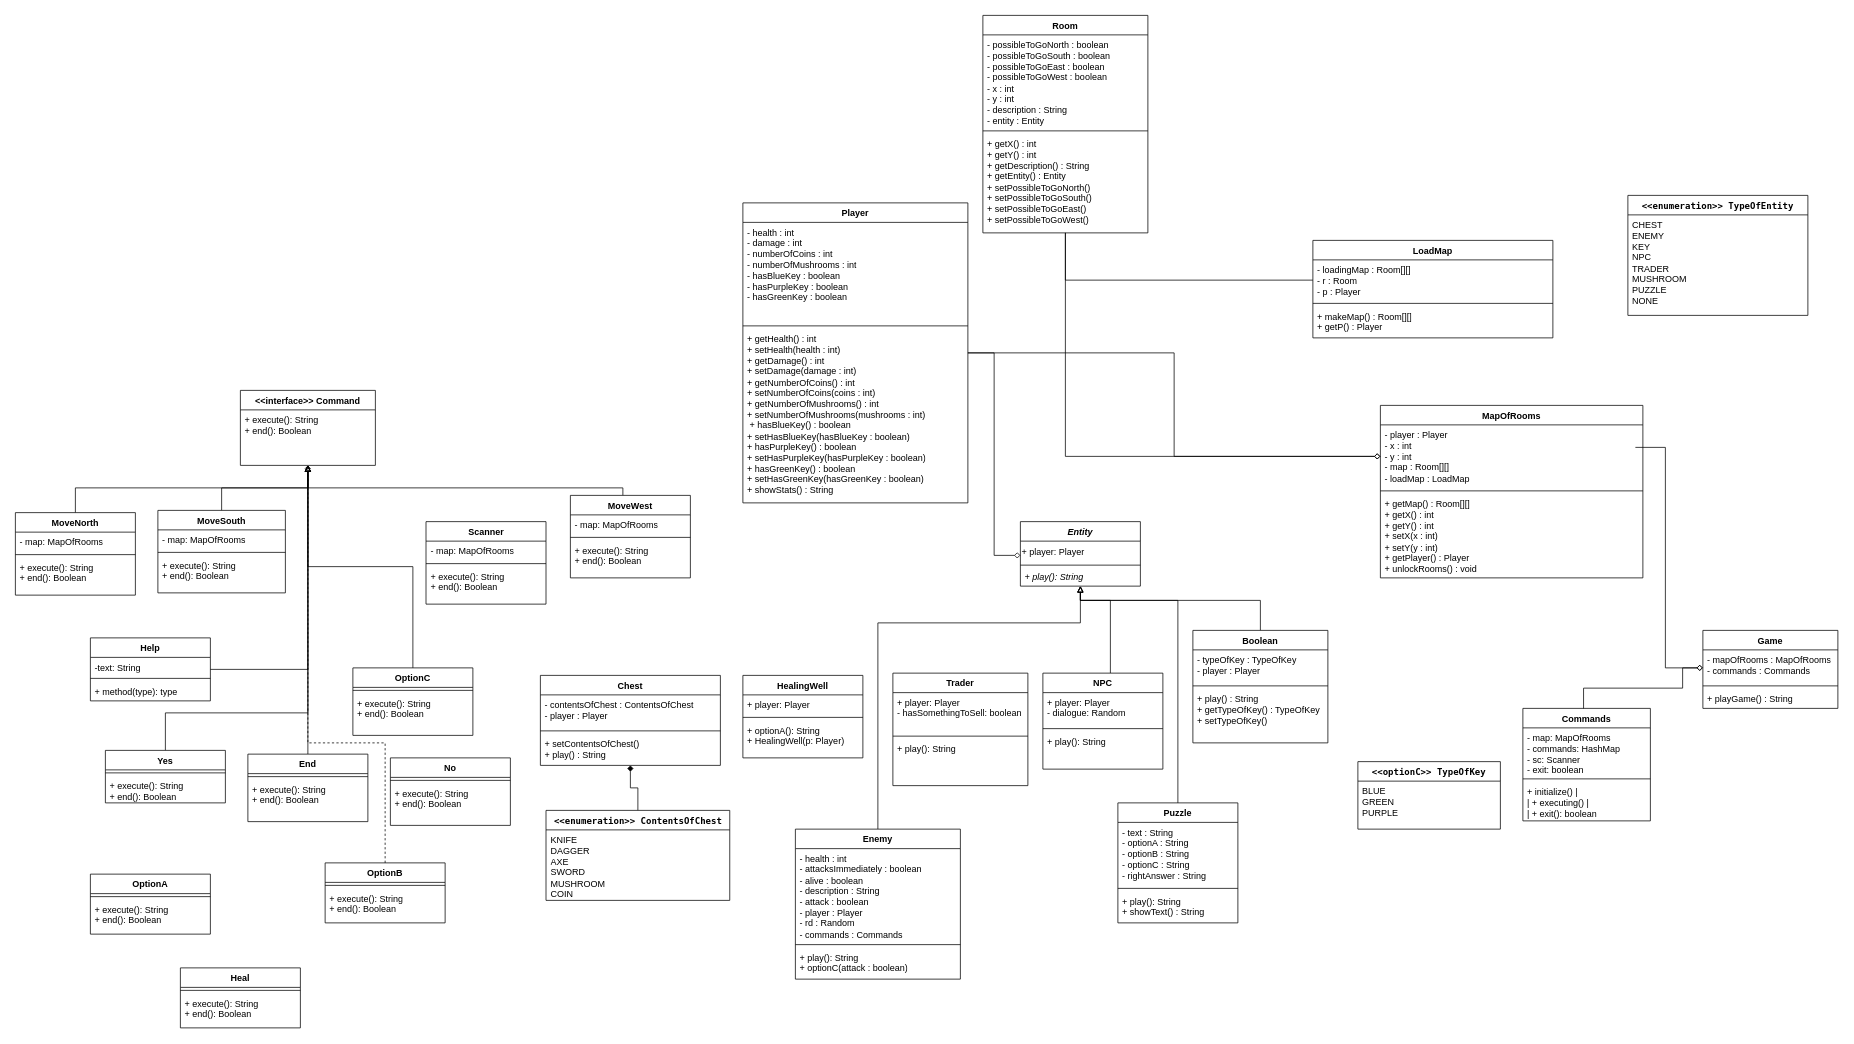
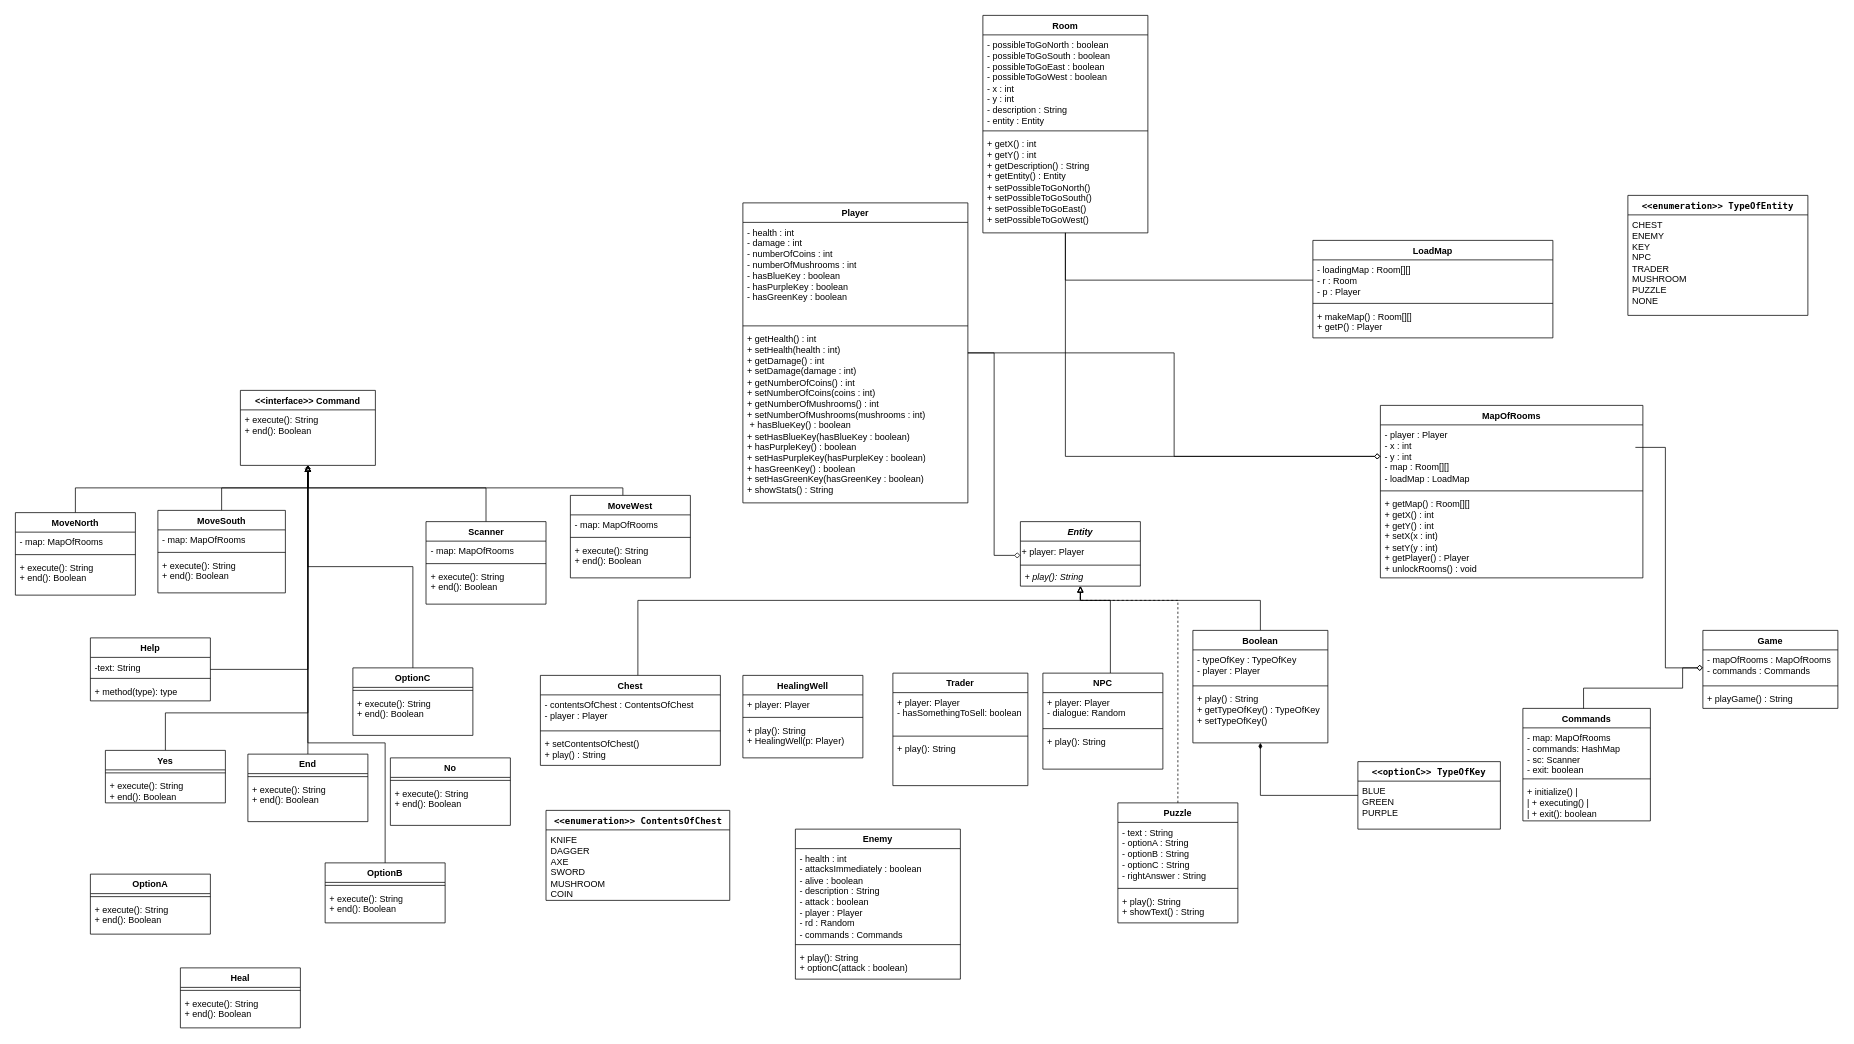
none -> (486, 505)
none -> (820, 600)
(886, 623) -> none
(1178, 703) -> (1178, 703)
(800, 736) -> (800, 736)
(385, 765) -> (385, 765)
(630, 785) -> none
none -> (1284, 795)
